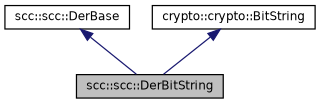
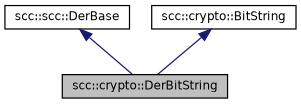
(234, 17) -> (224, 17)
(150, 86) -> (145, 86)
